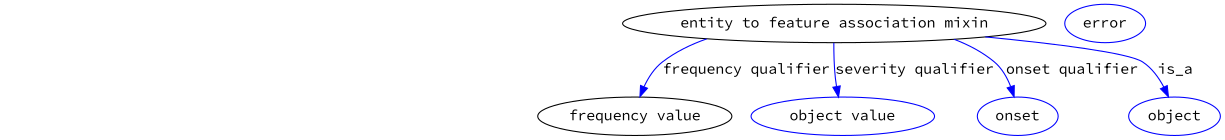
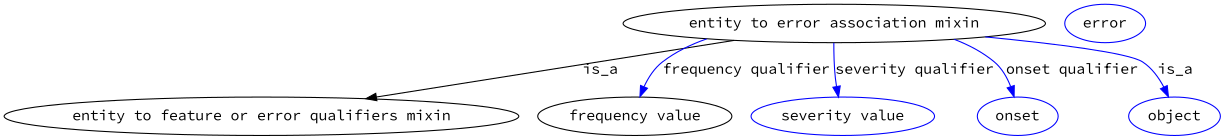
(834, 23) -> (834, 23)
none -> (261, 116)
(843, 116) -> (843, 116)
